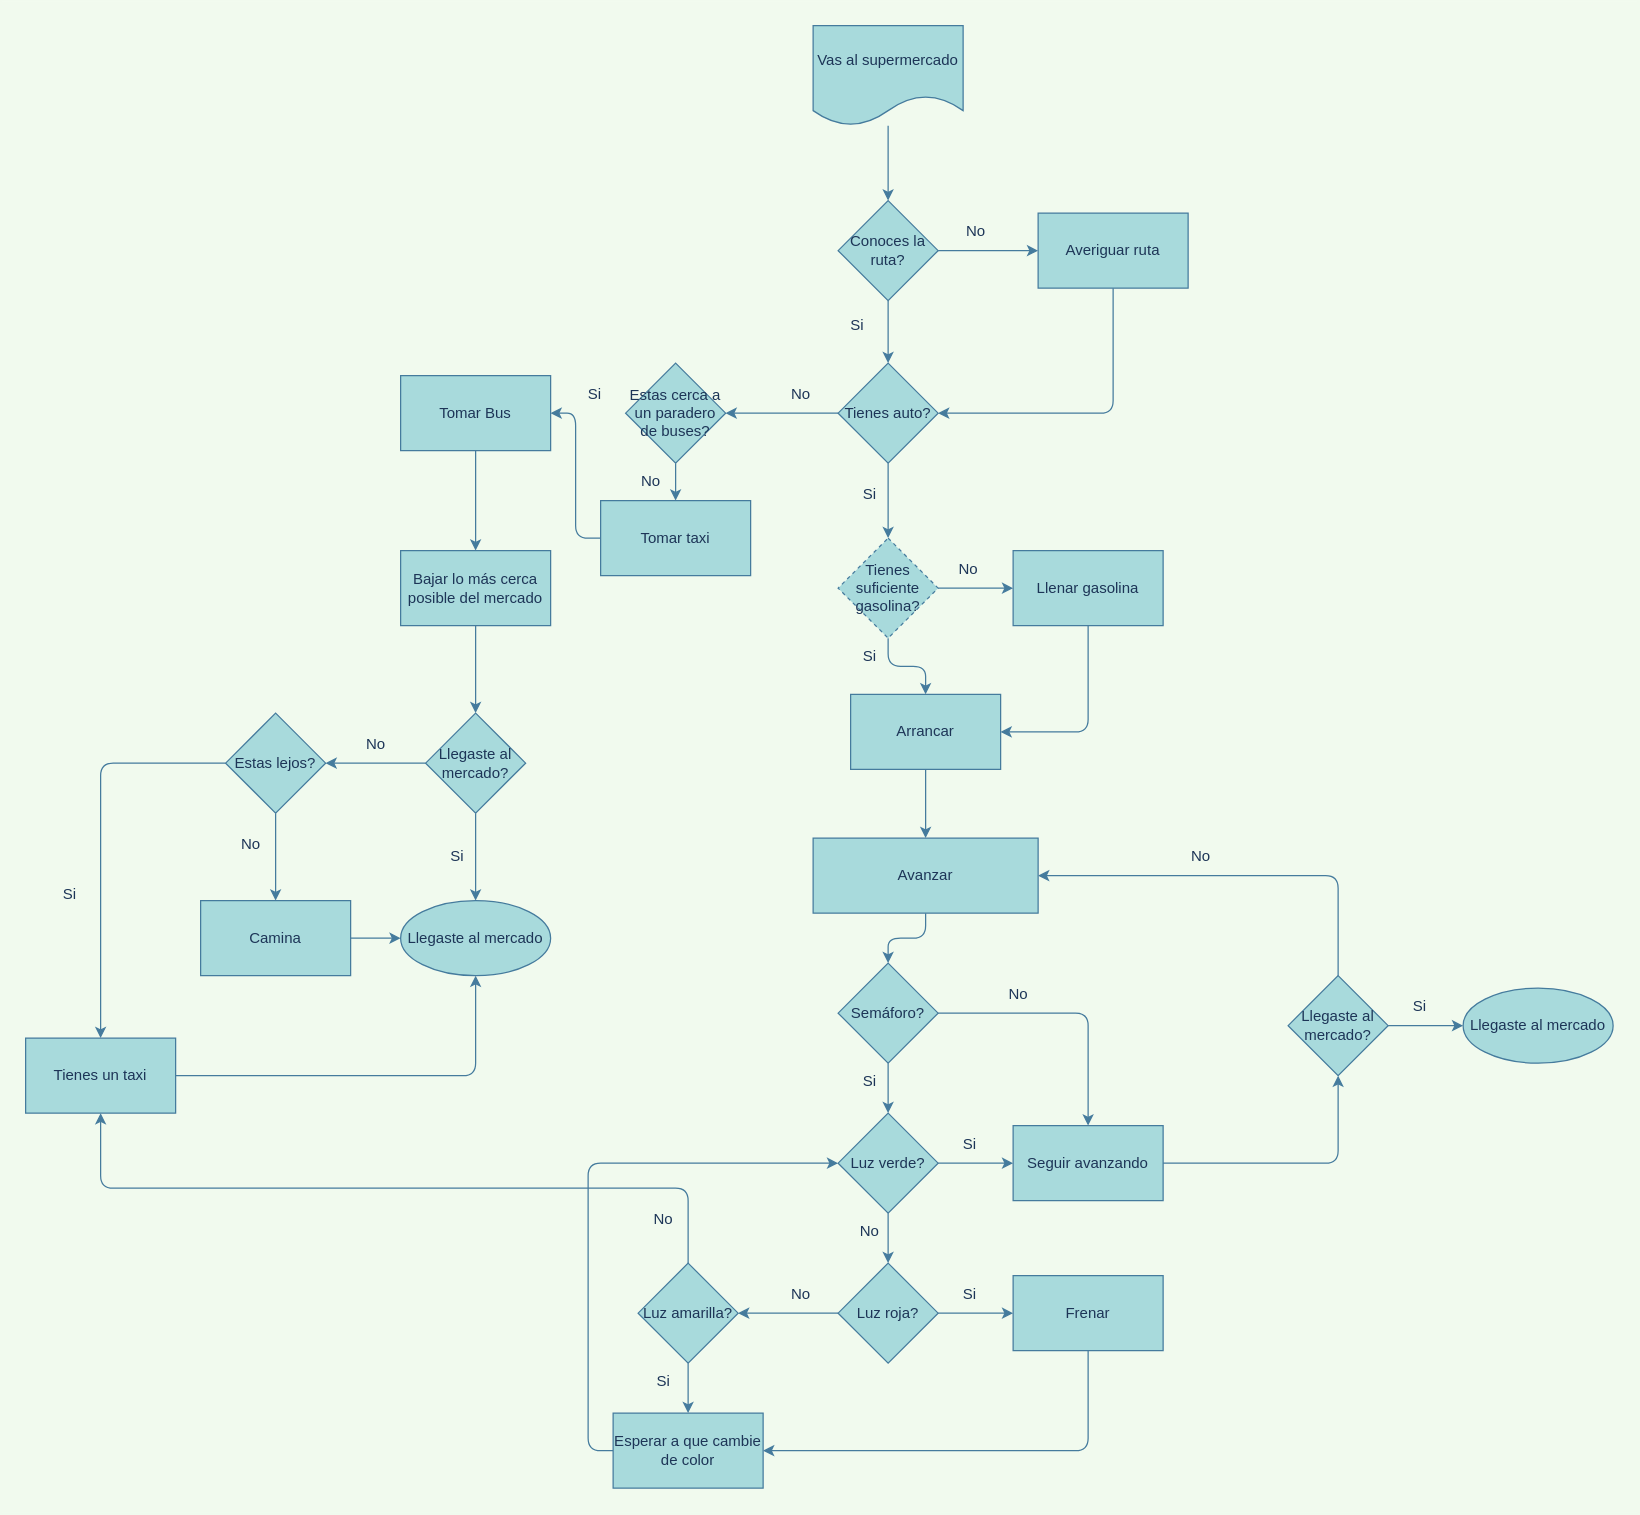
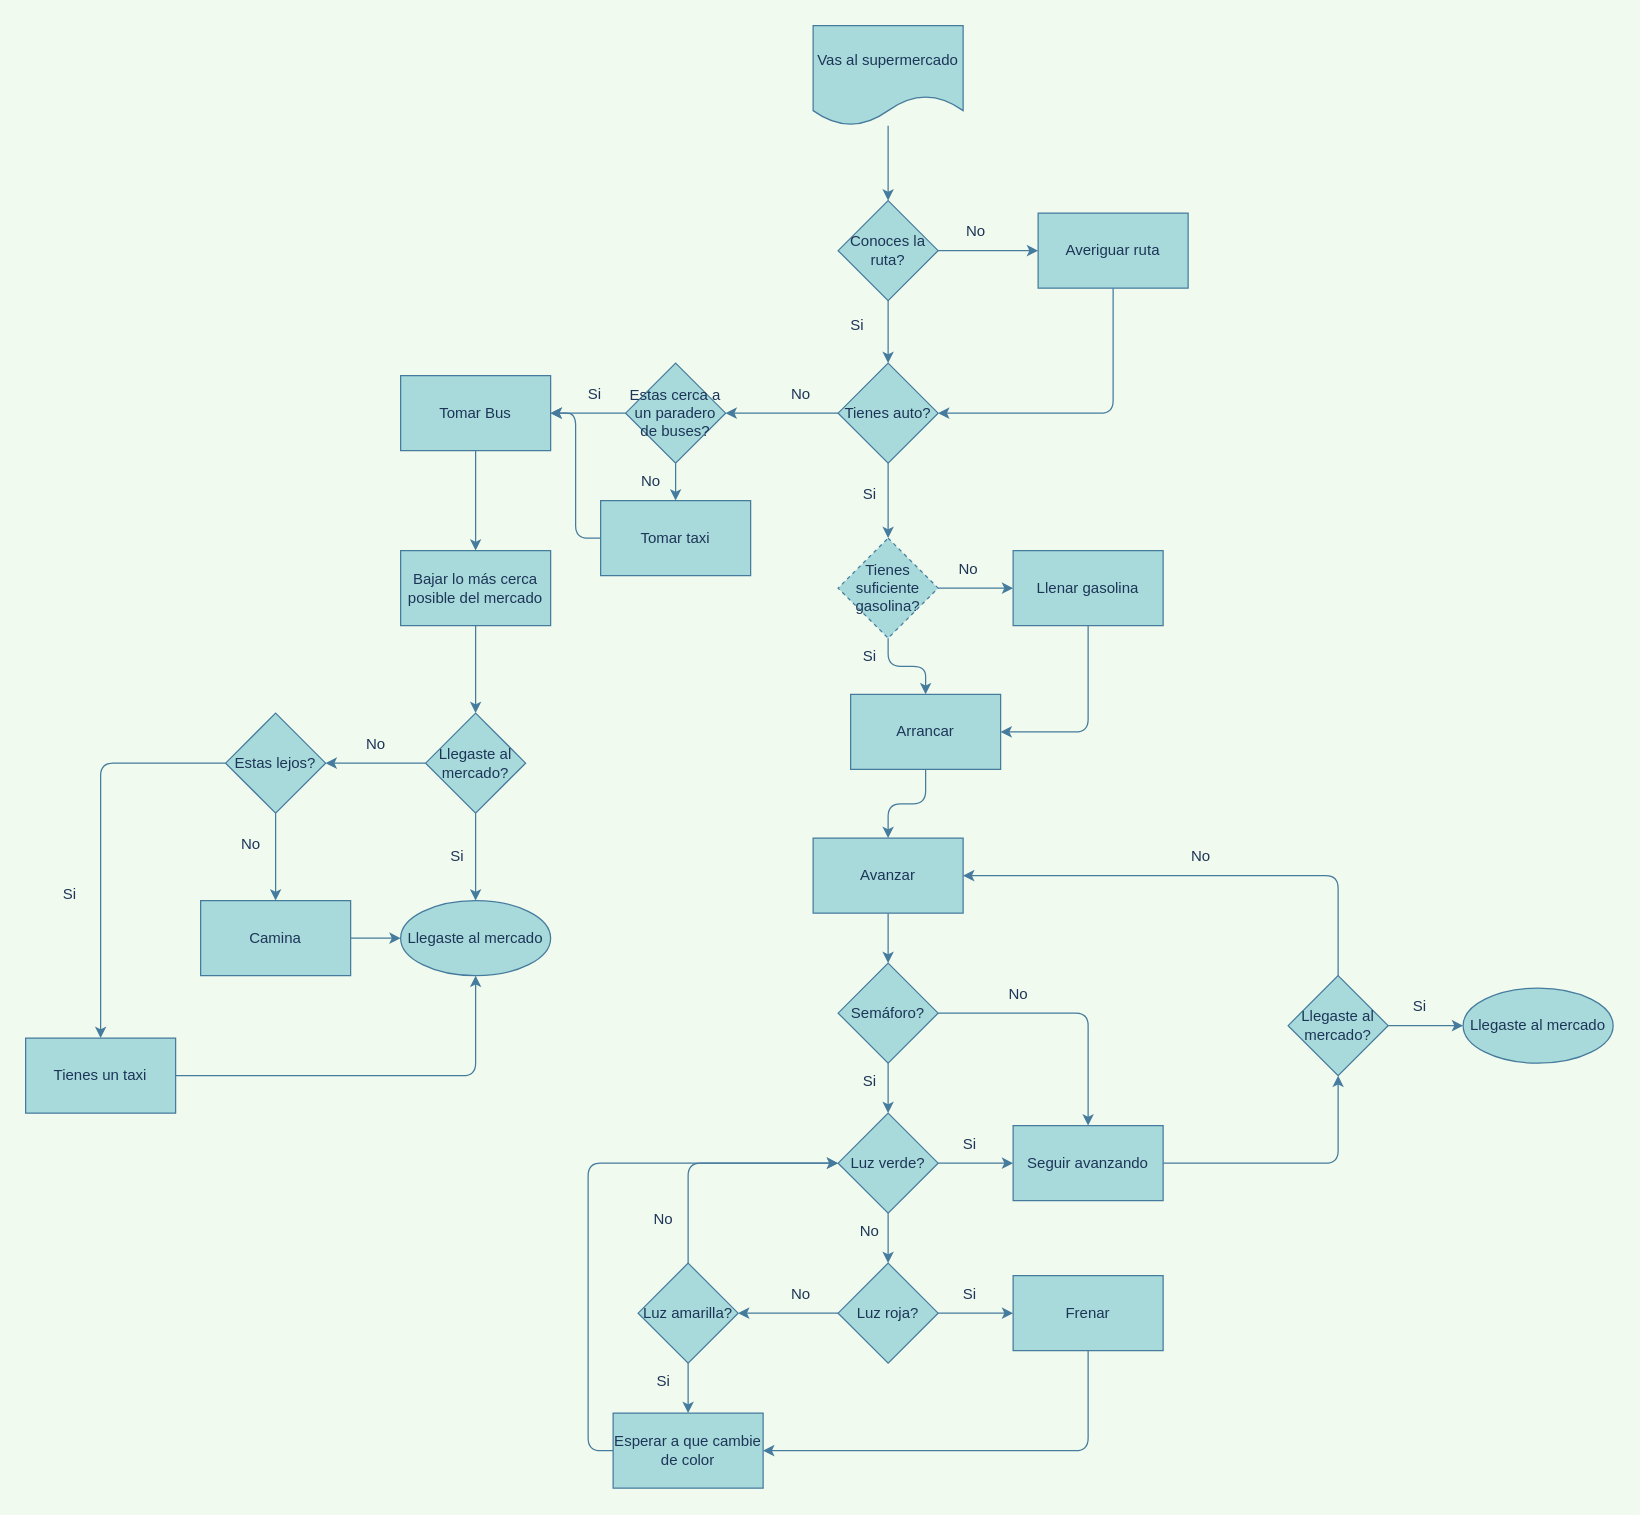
none -> (600, 413)
(926, 876) -> (888, 876)
(366, 1188) -> (688, 1183)
